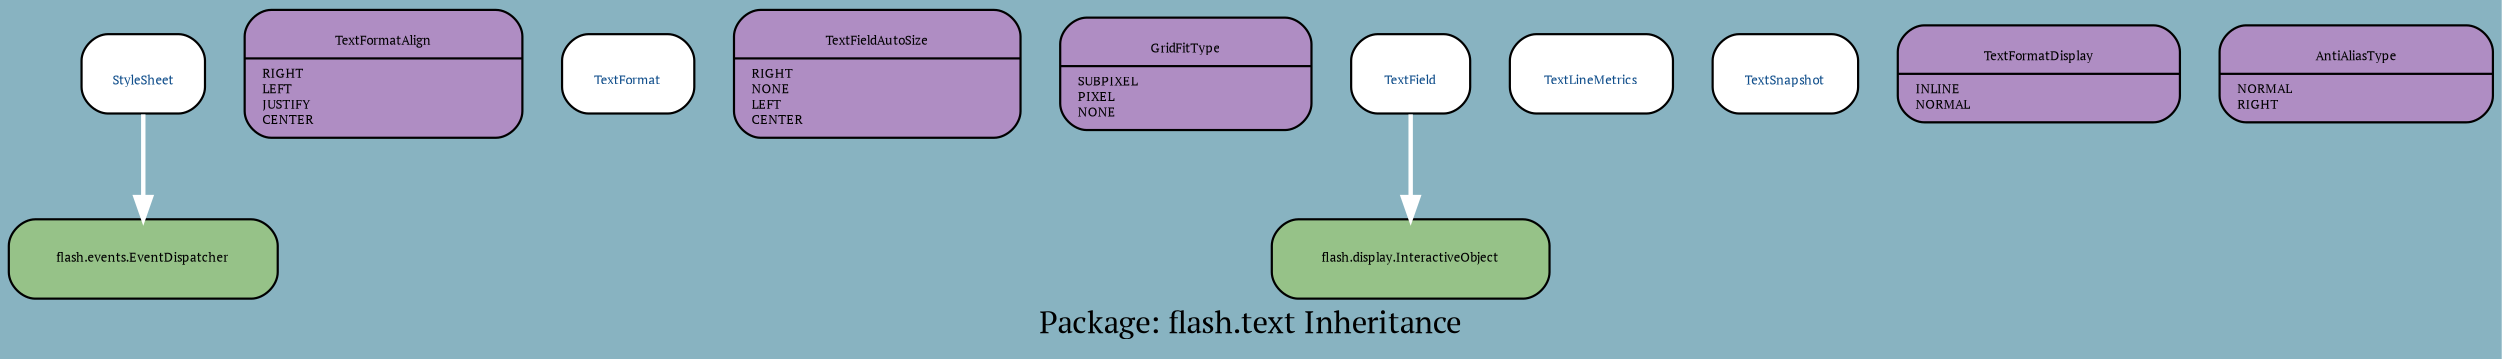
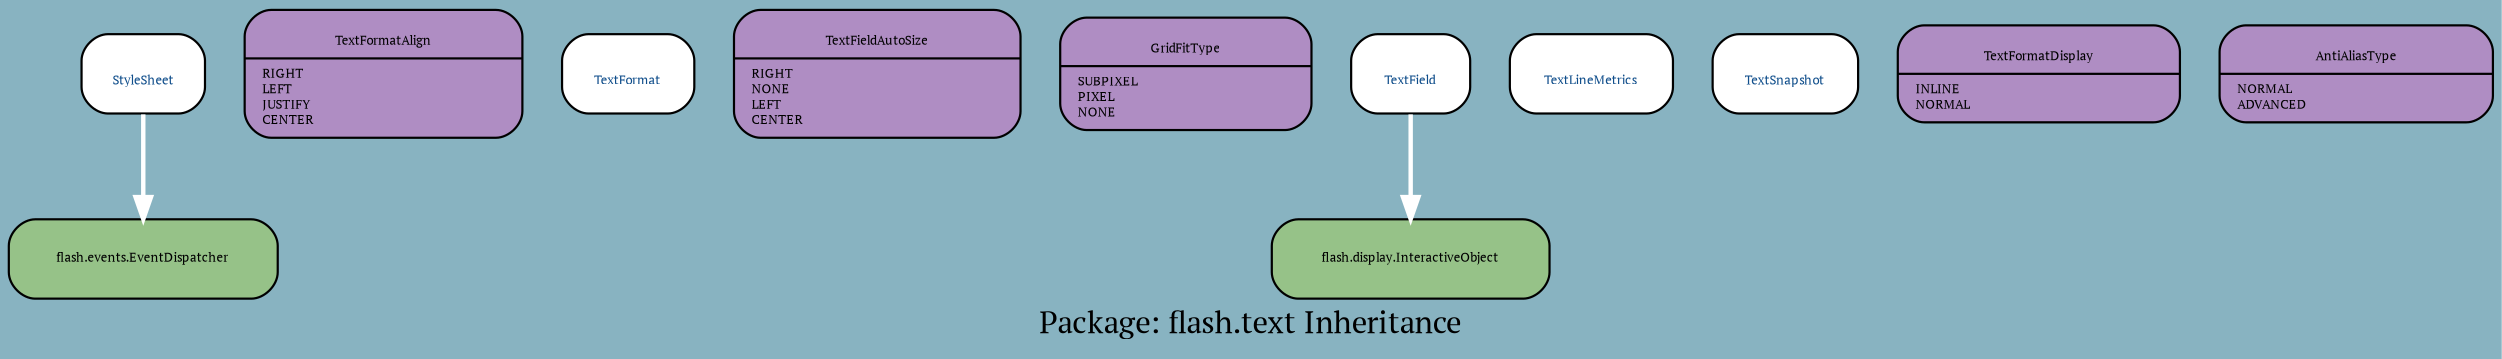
(2258, 105) -> (2272, 105)
